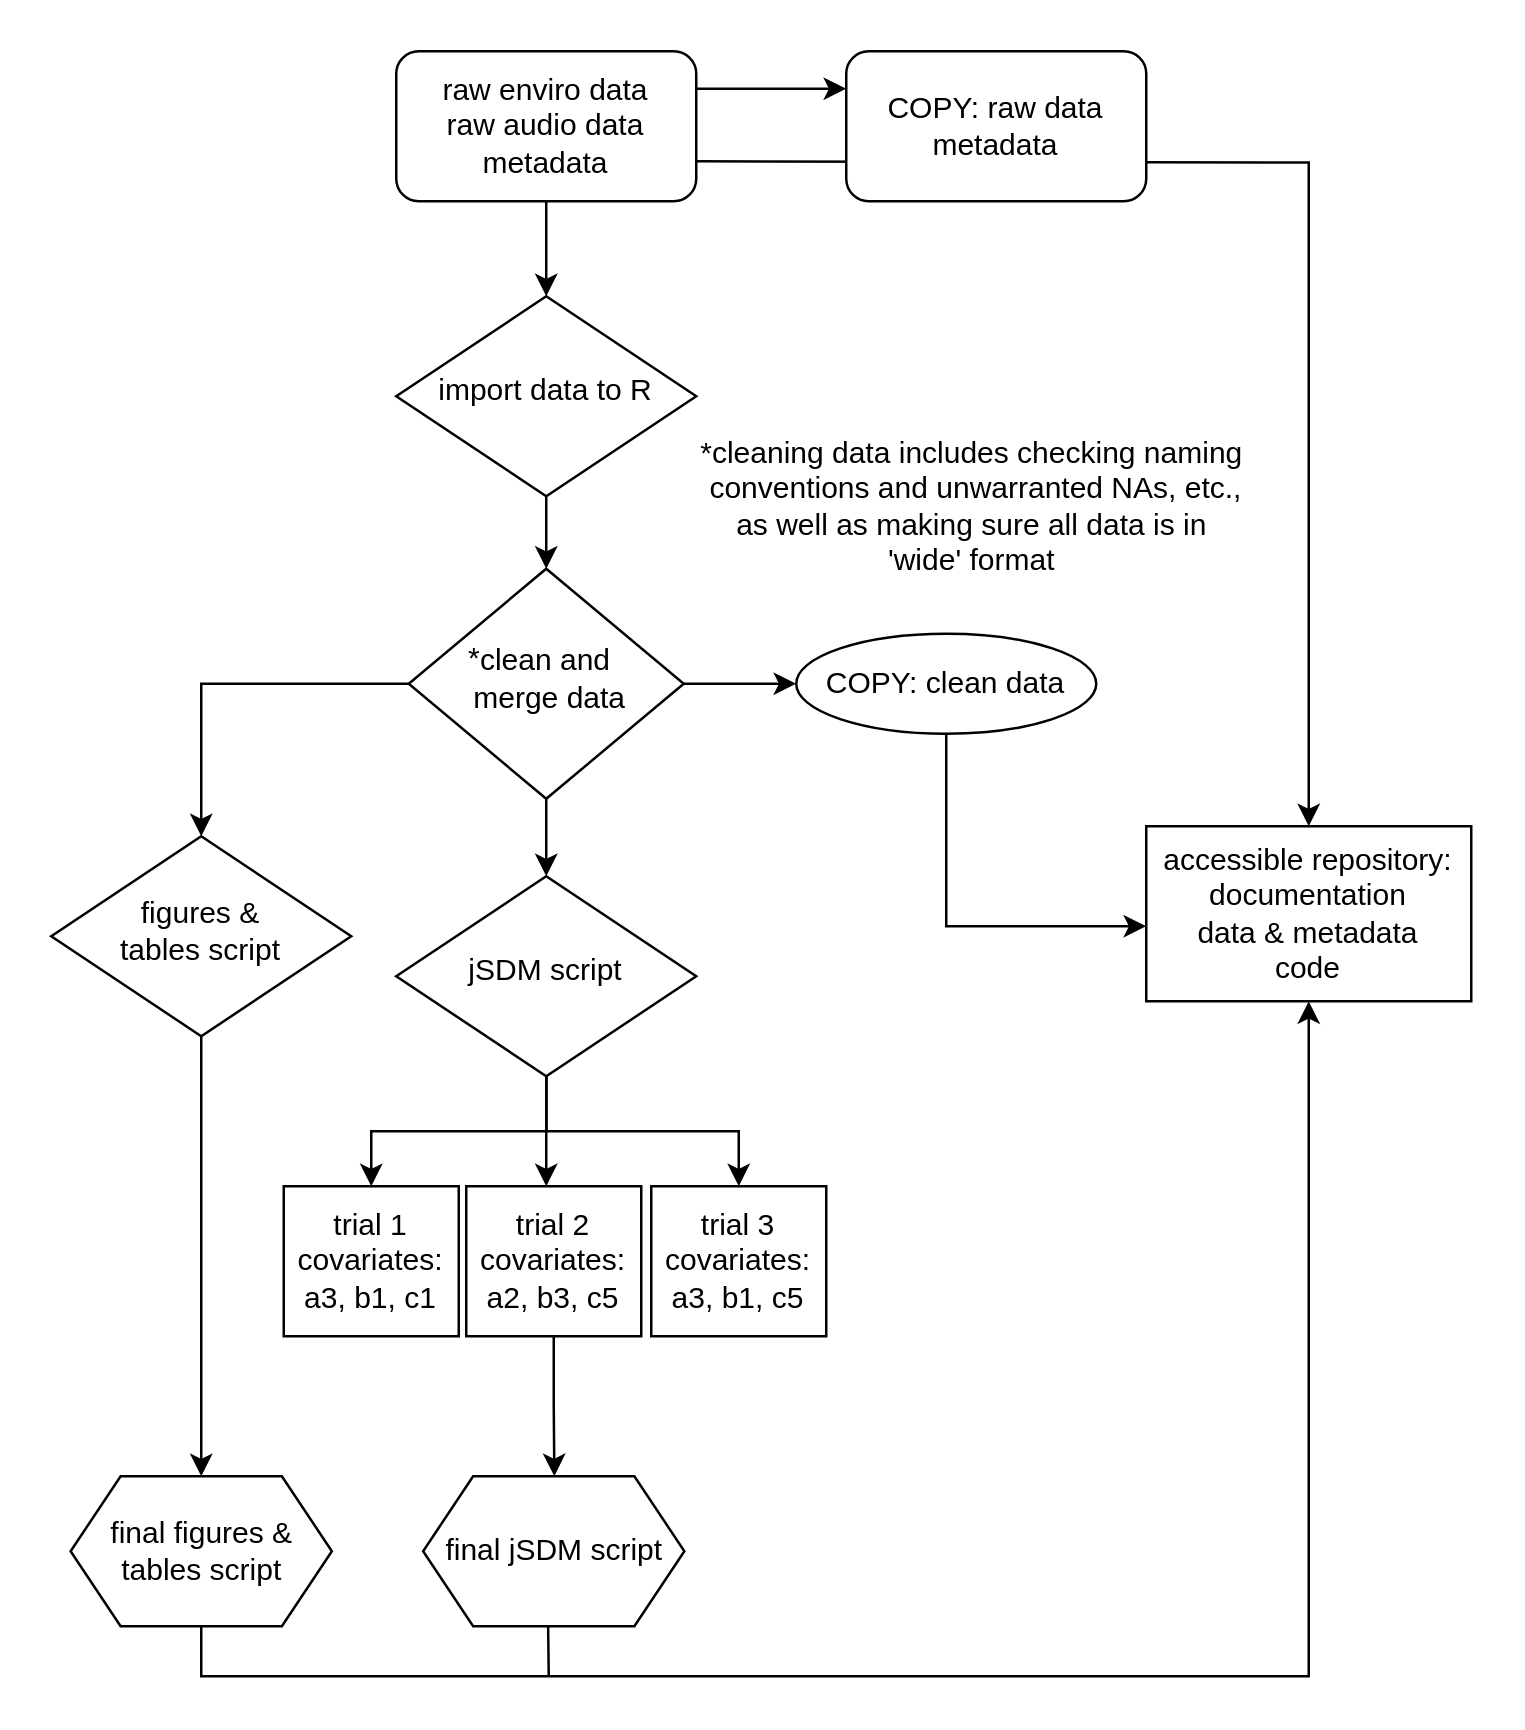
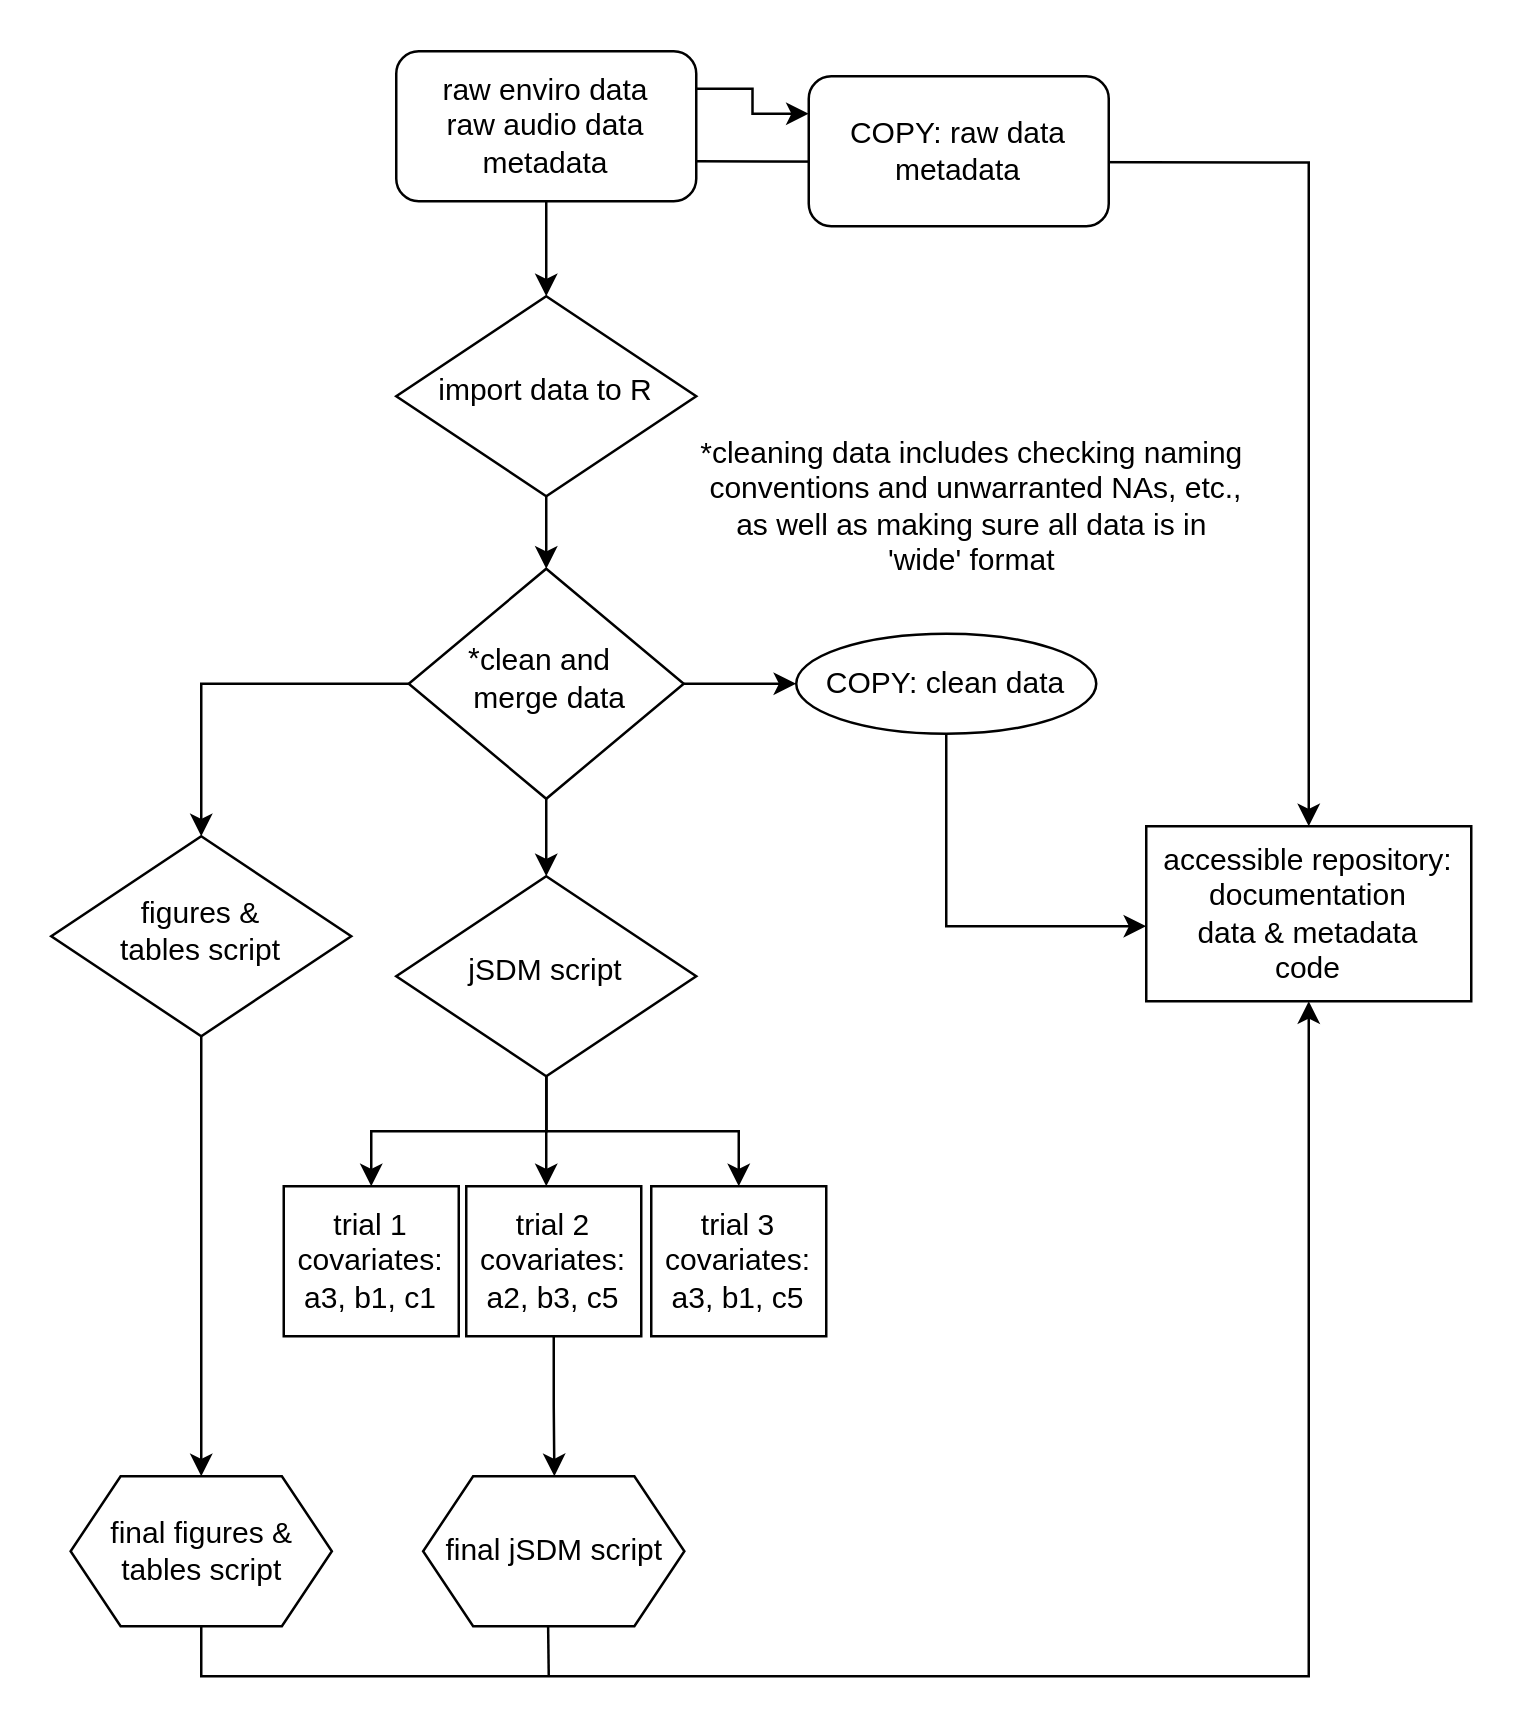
(996, 126) -> (959, 151)
